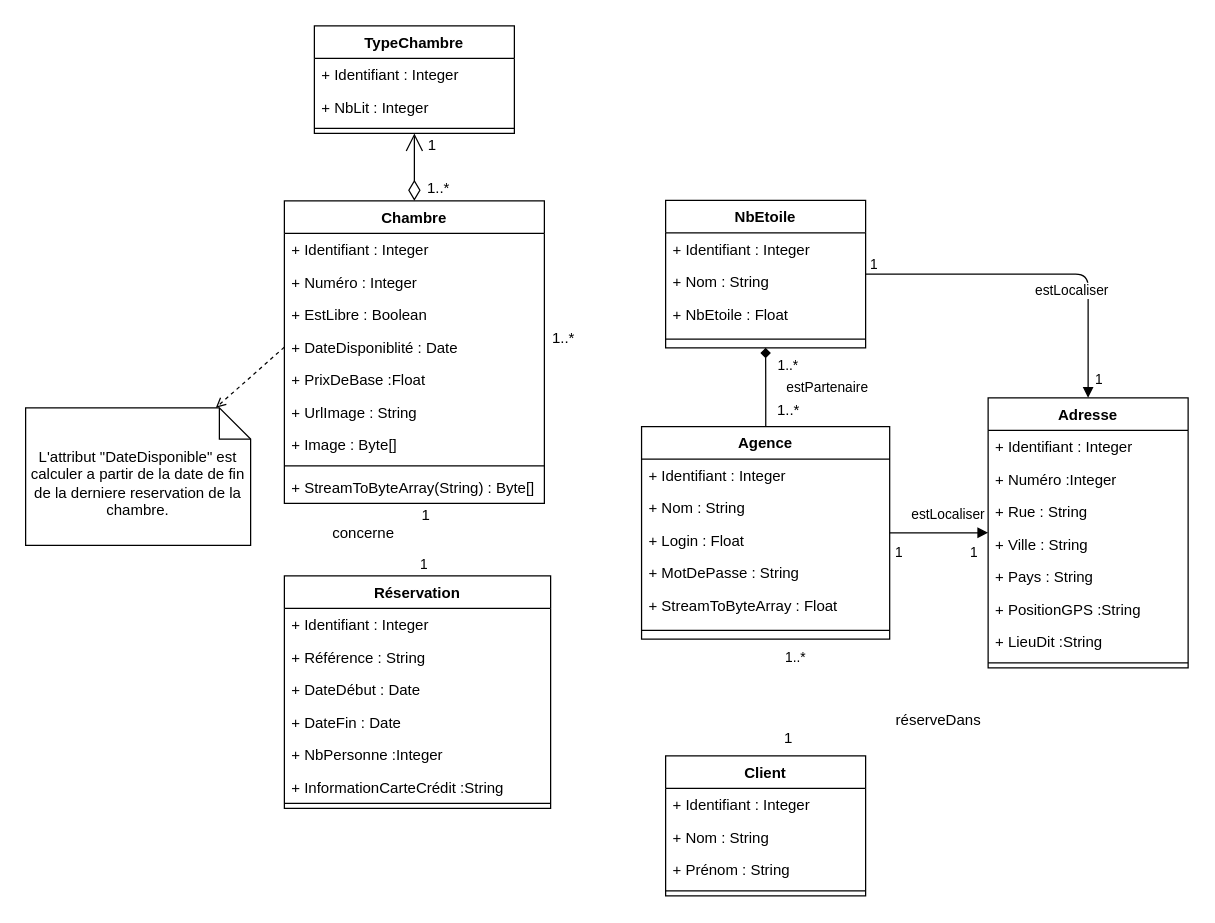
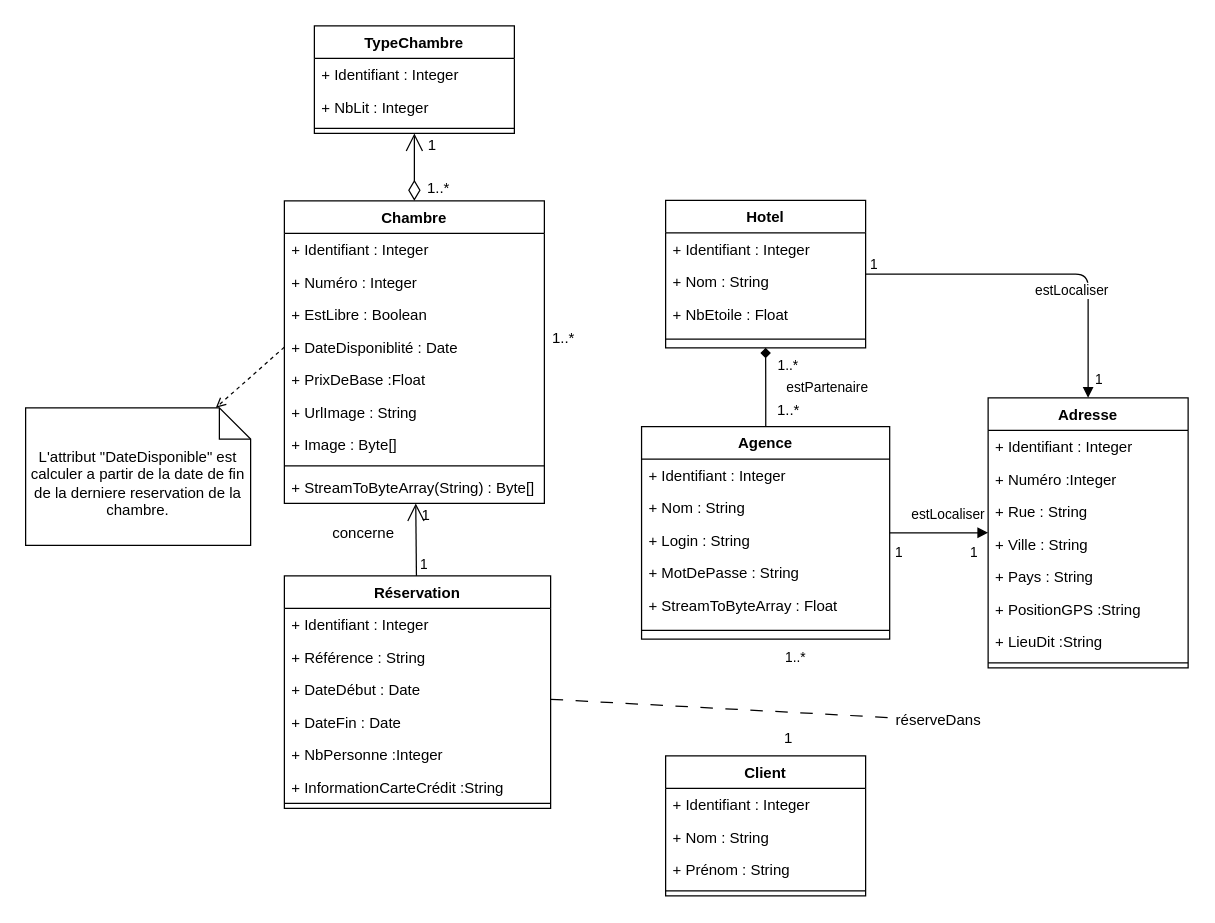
(765, 217) -> (765, 217)
none -> (416, 541)
(702, 541) -> (706, 541)
none -> (656, 705)
